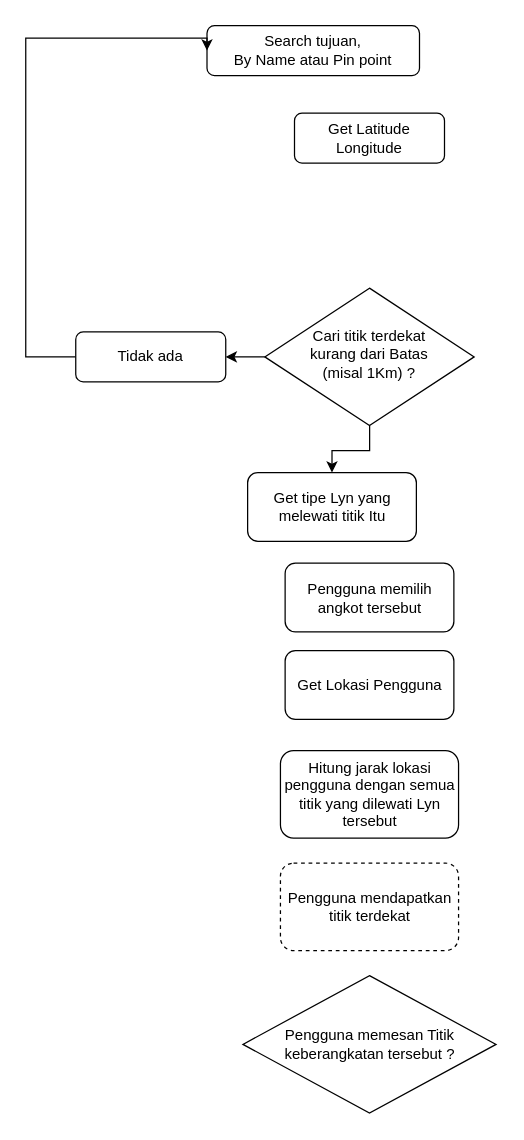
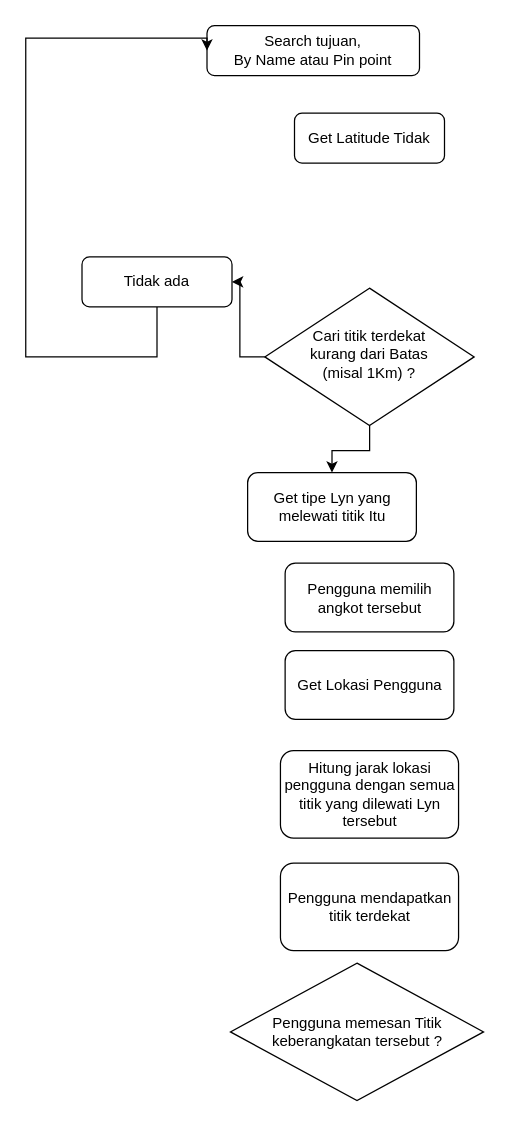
(369, 138) -> (369, 138)
(151, 357) -> (157, 282)
(369, 907) -> (369, 907)
(369, 1044) -> (357, 1032)
